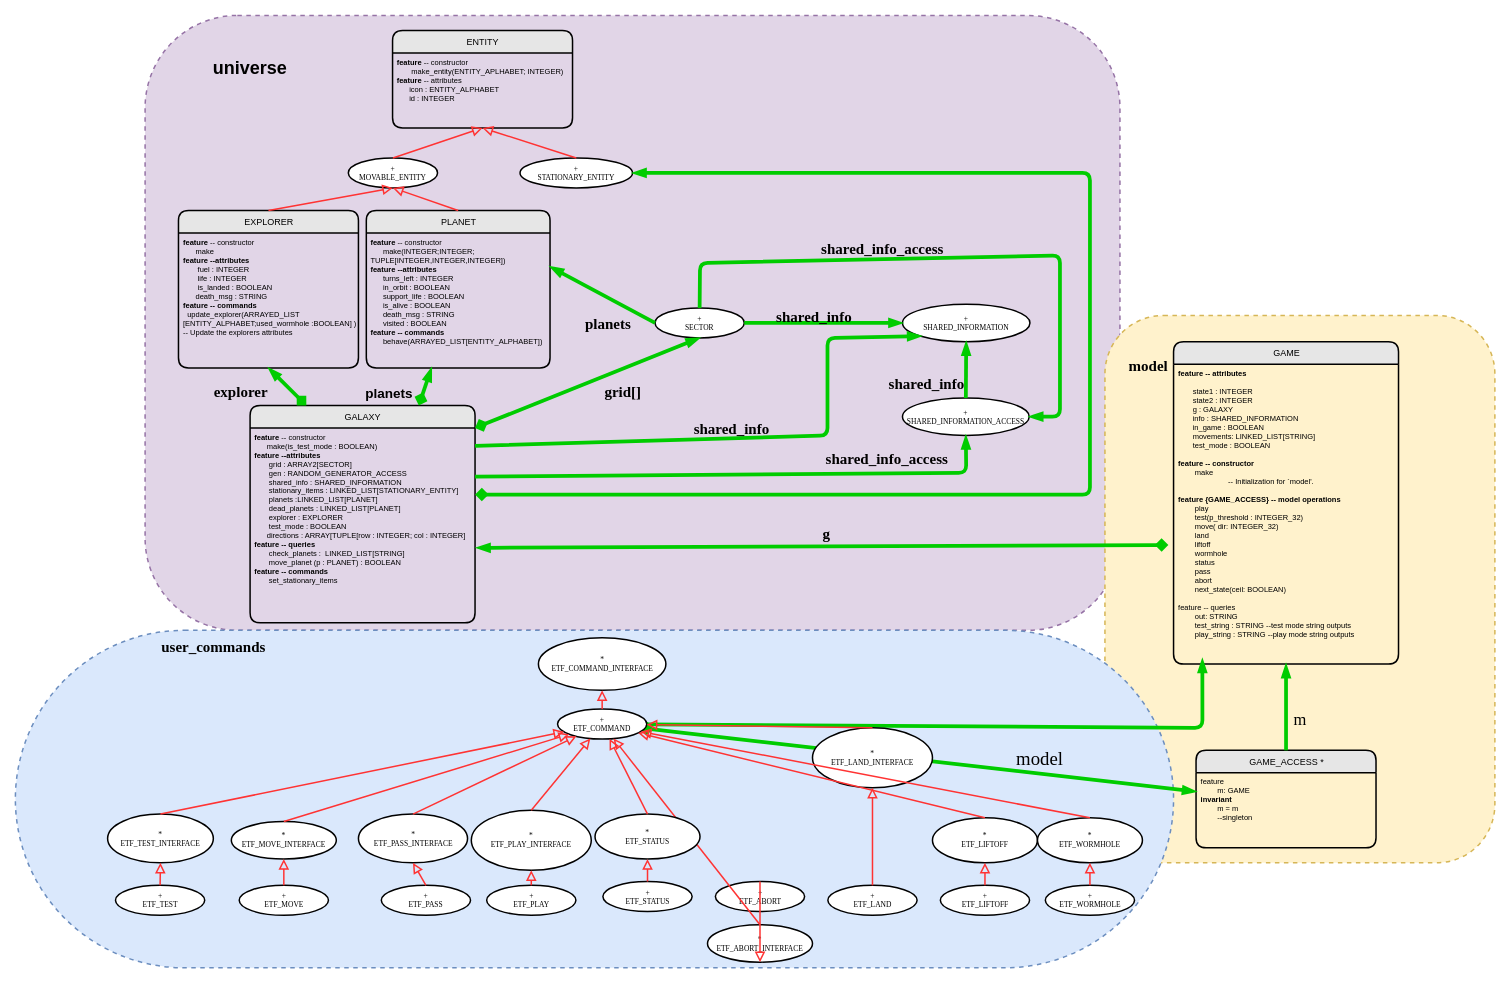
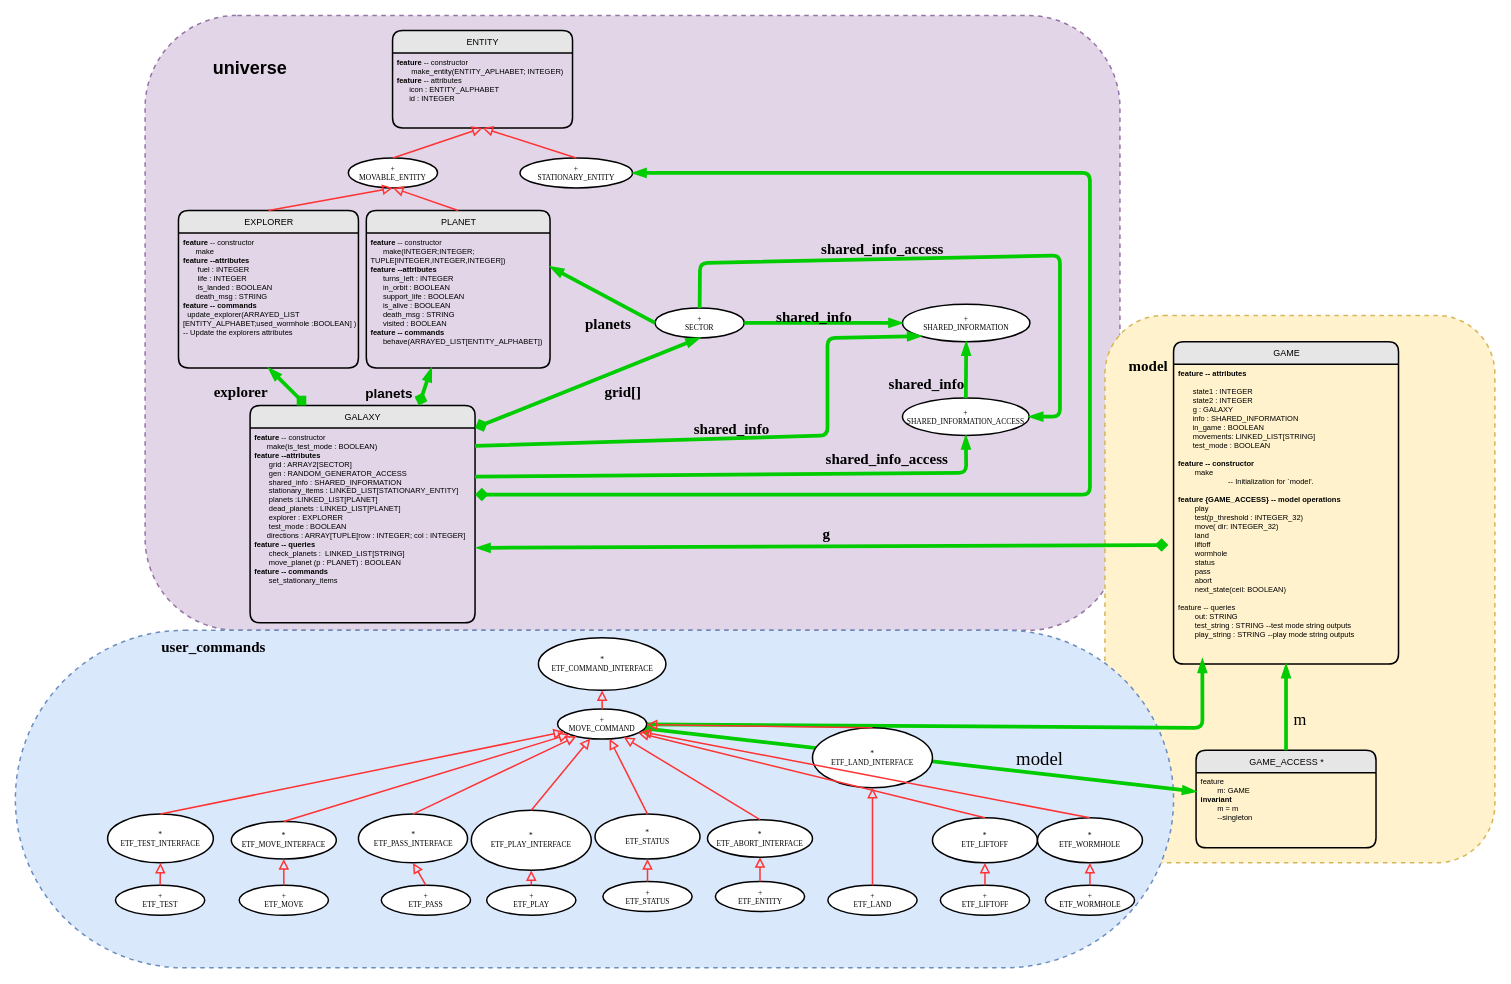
(602, 724) -> (602, 724)
(761, 897) -> (761, 897)
(760, 944) -> (760, 839)
